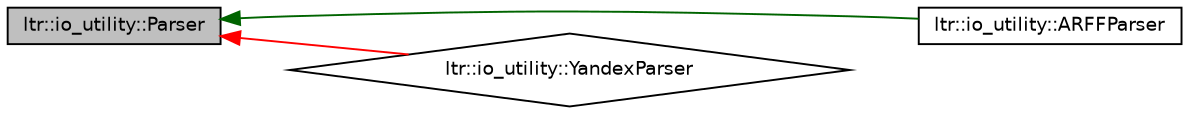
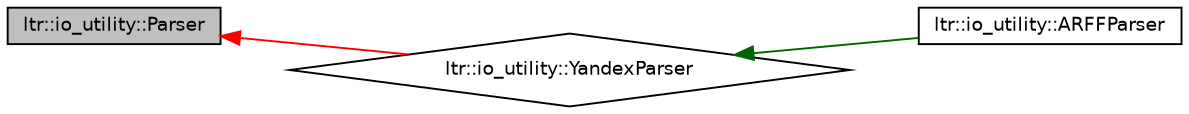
(579, 12) -> (836, 46)
